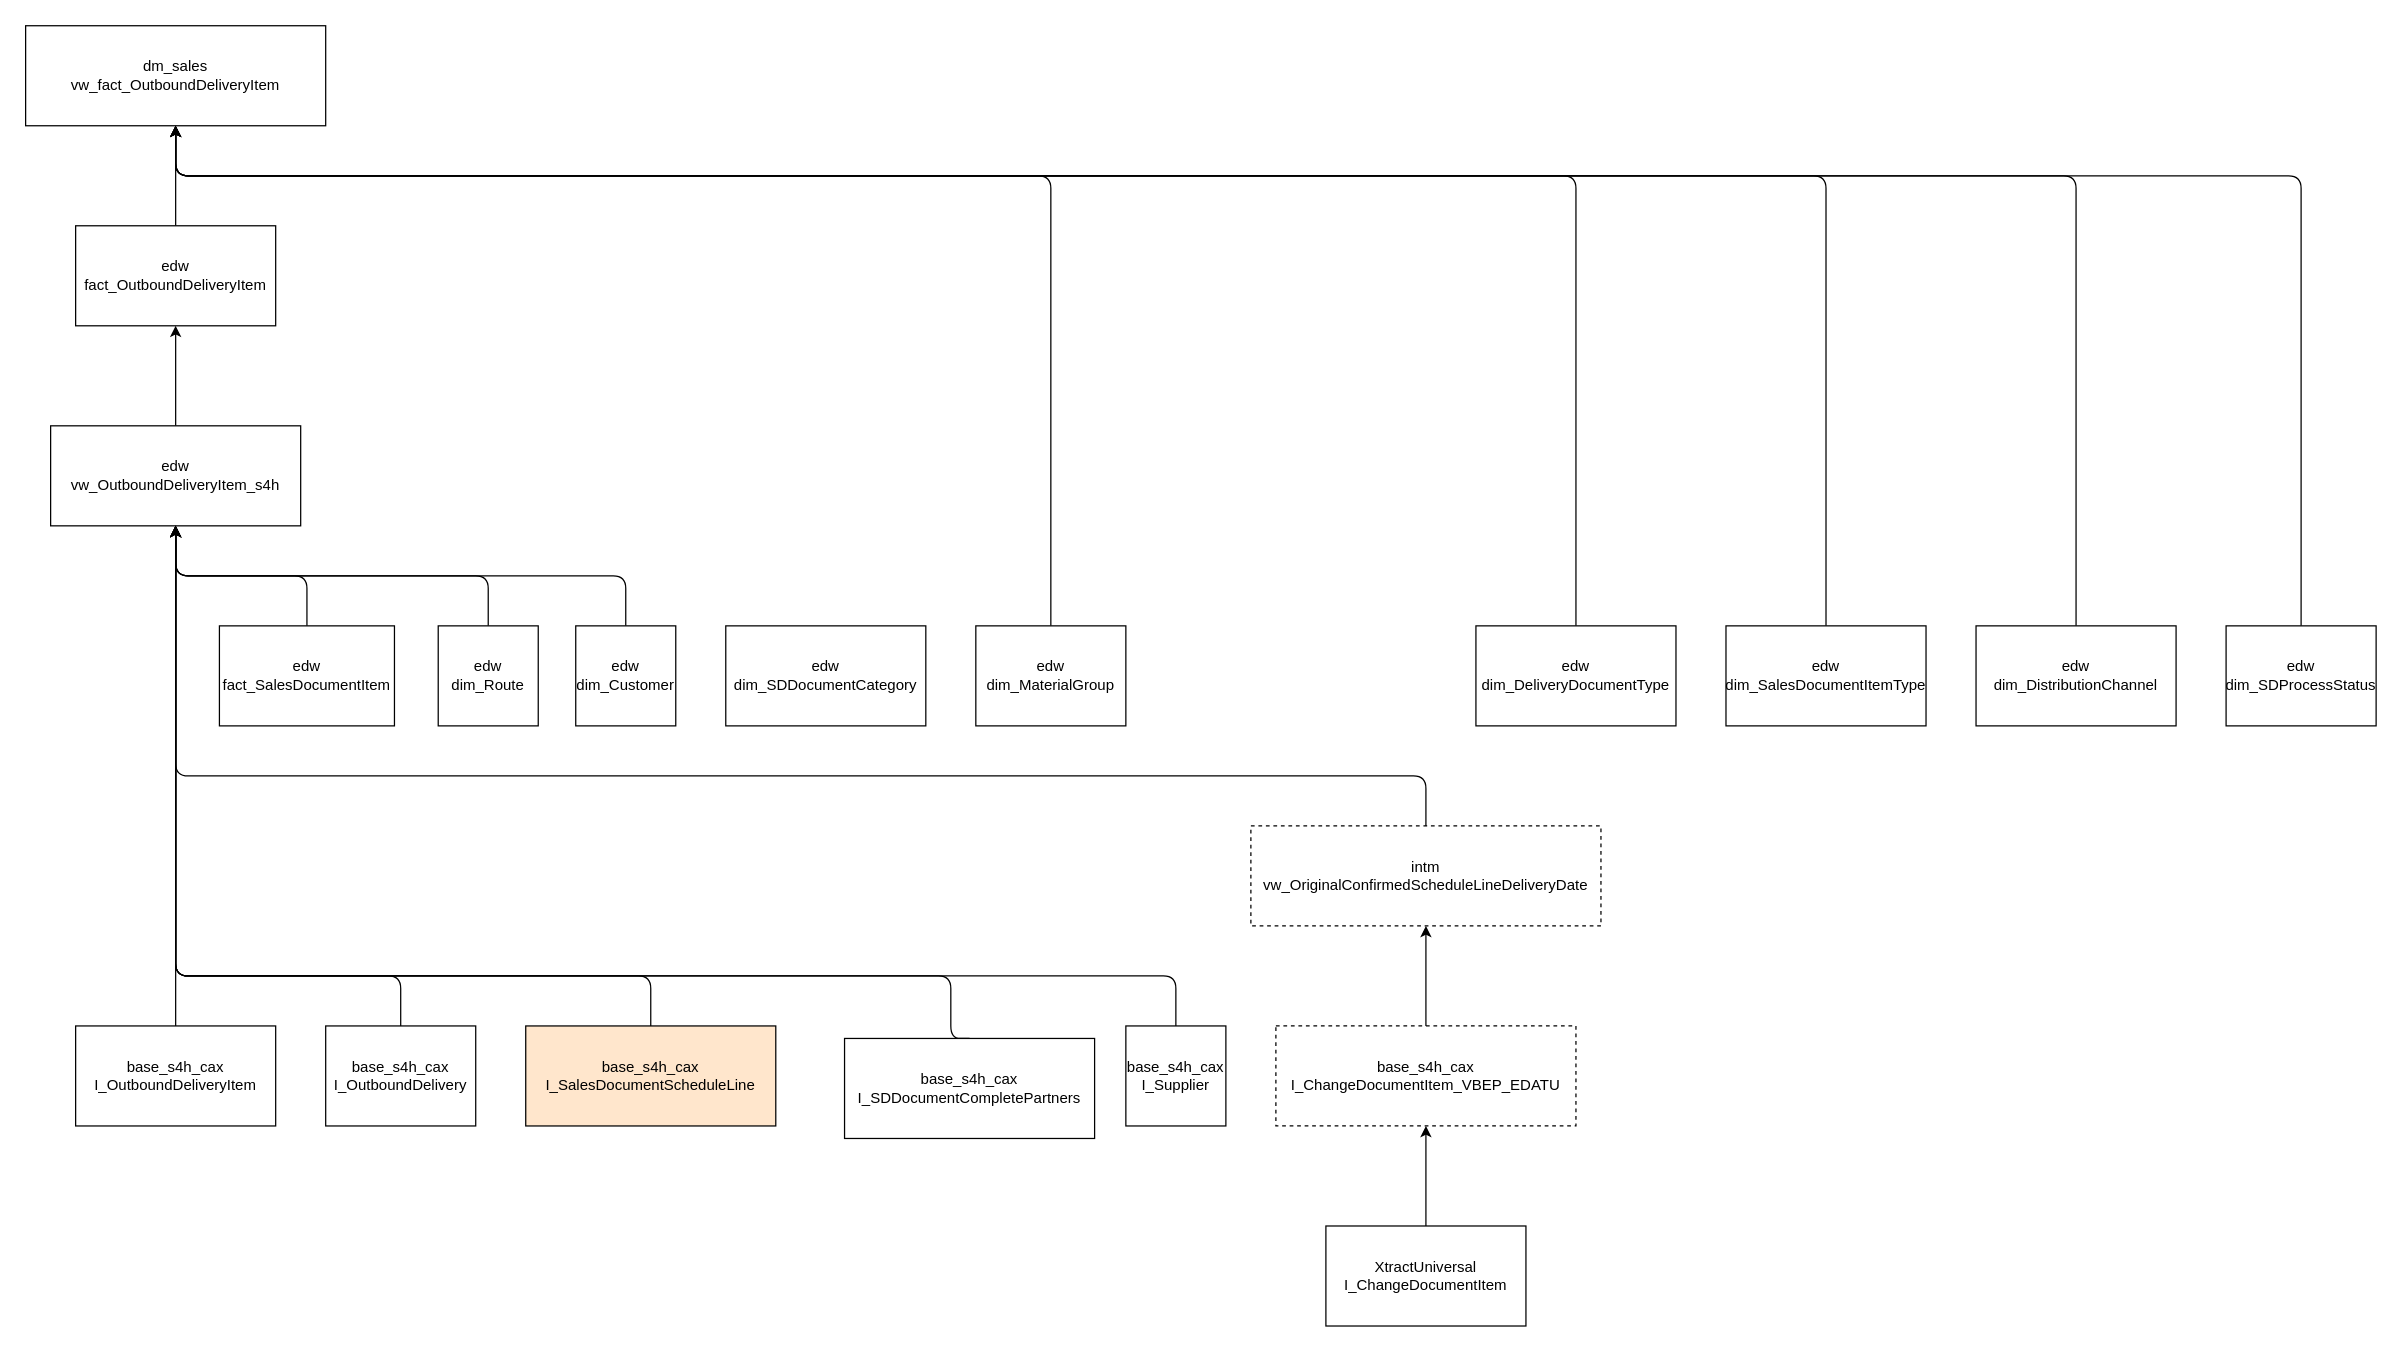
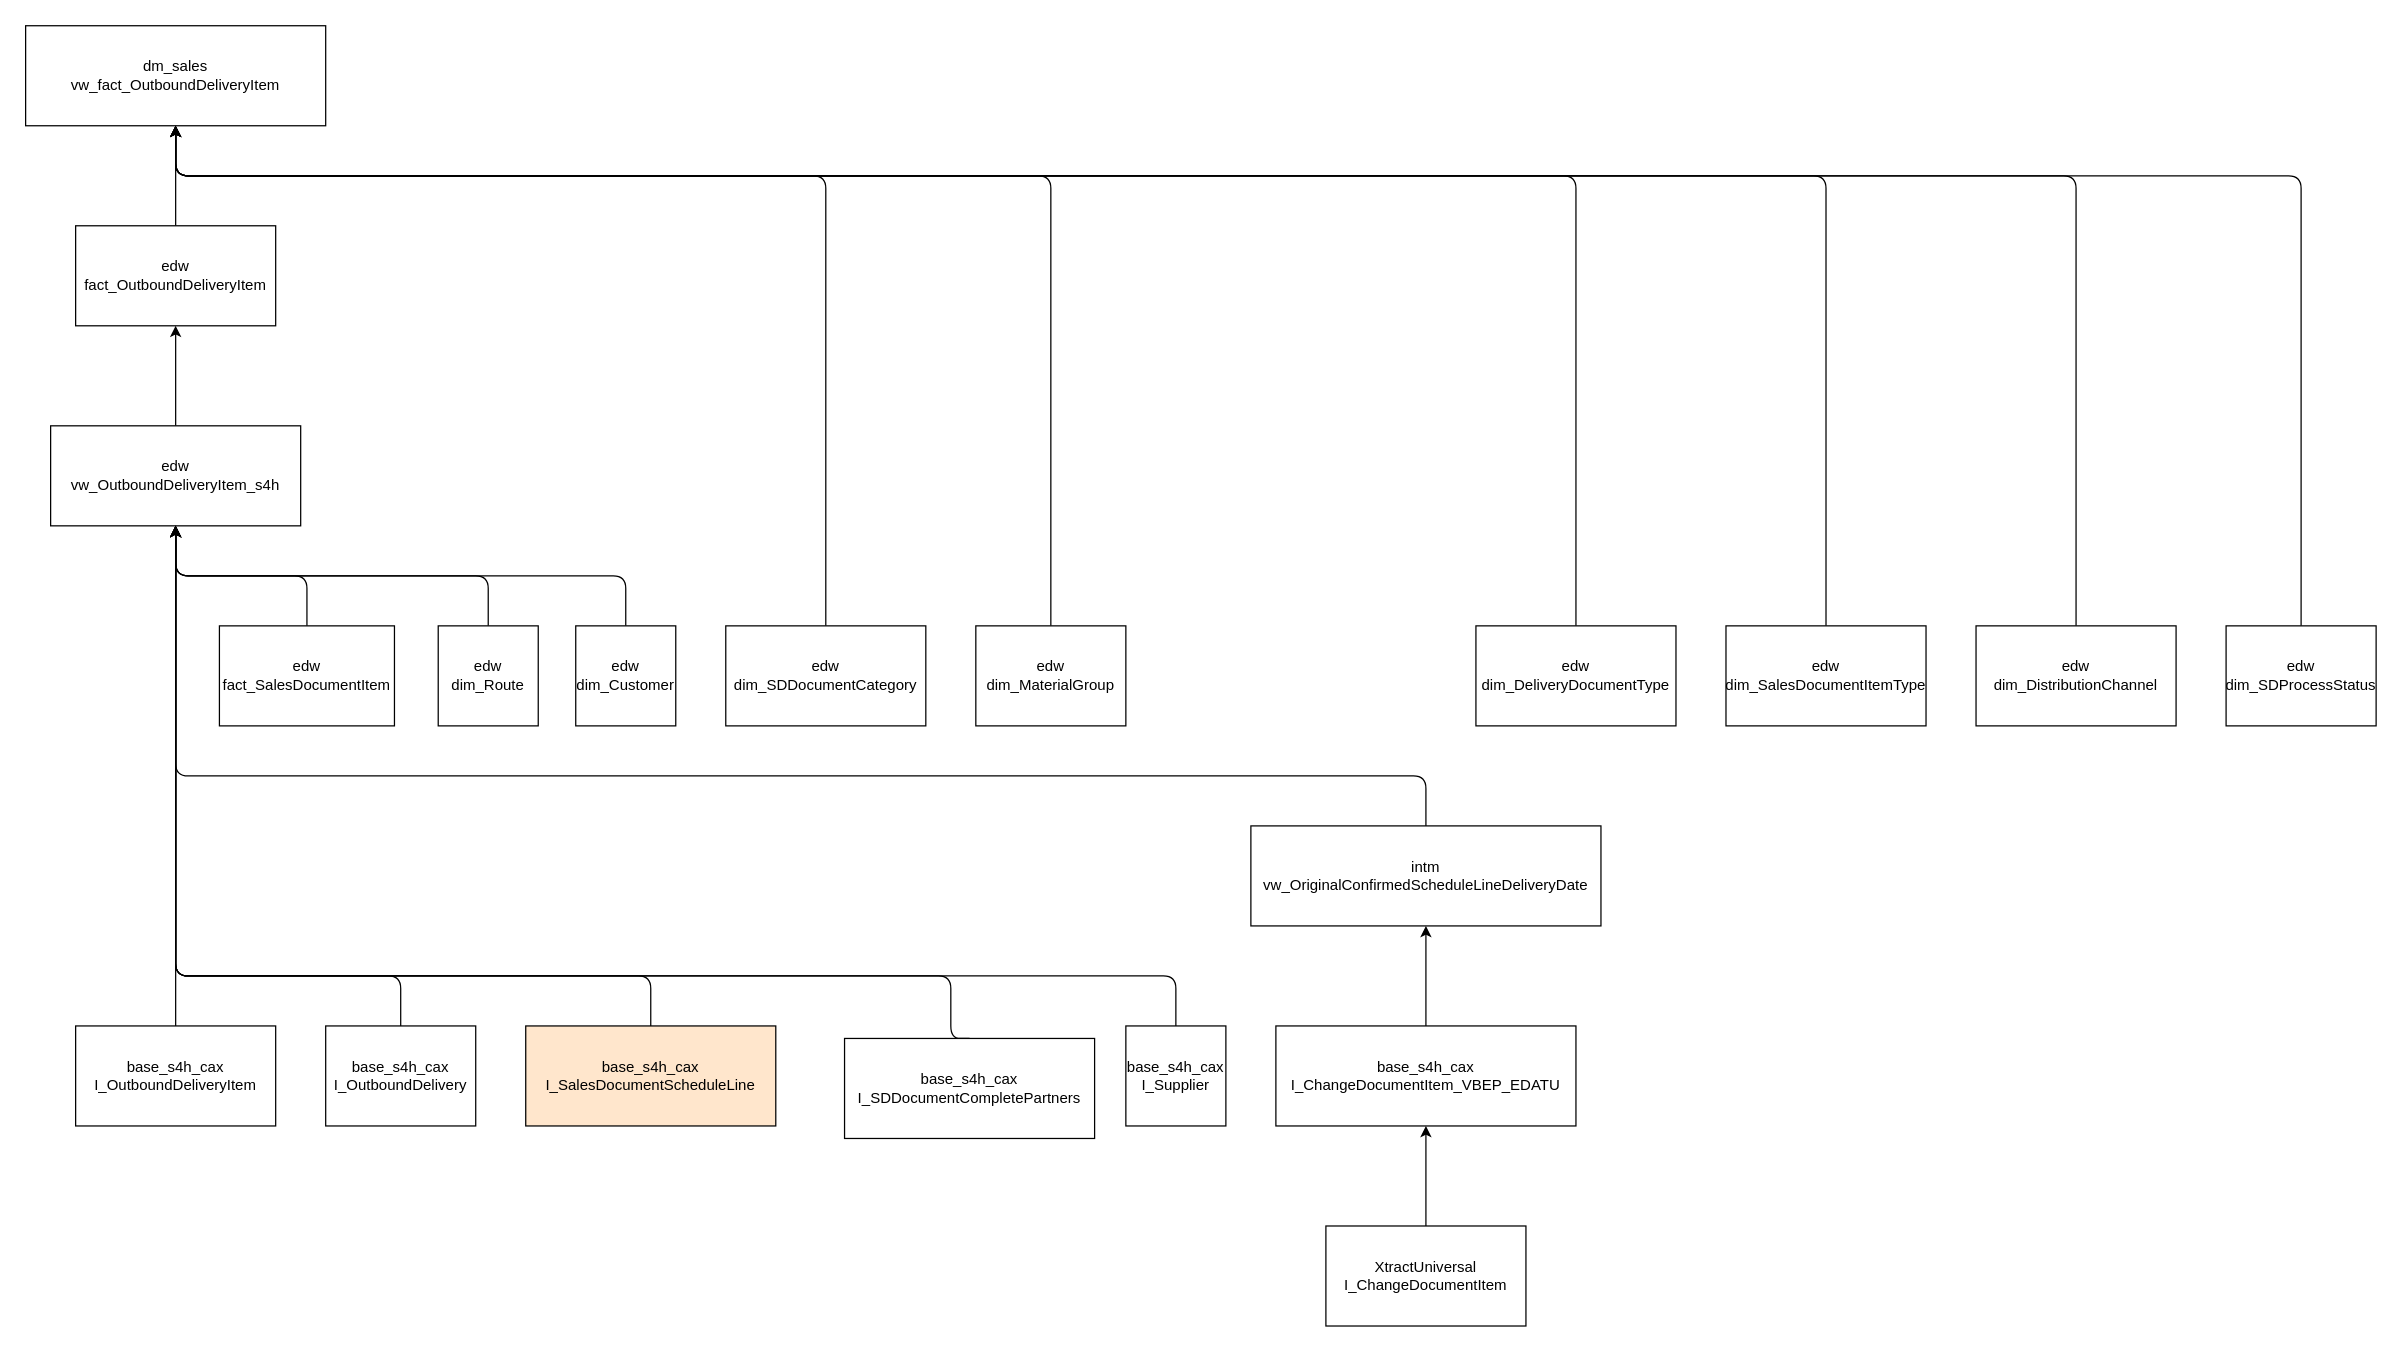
none -> (826, 402)
(1426, 876) -> (1426, 876)
(1426, 1076) -> (1426, 1076)
